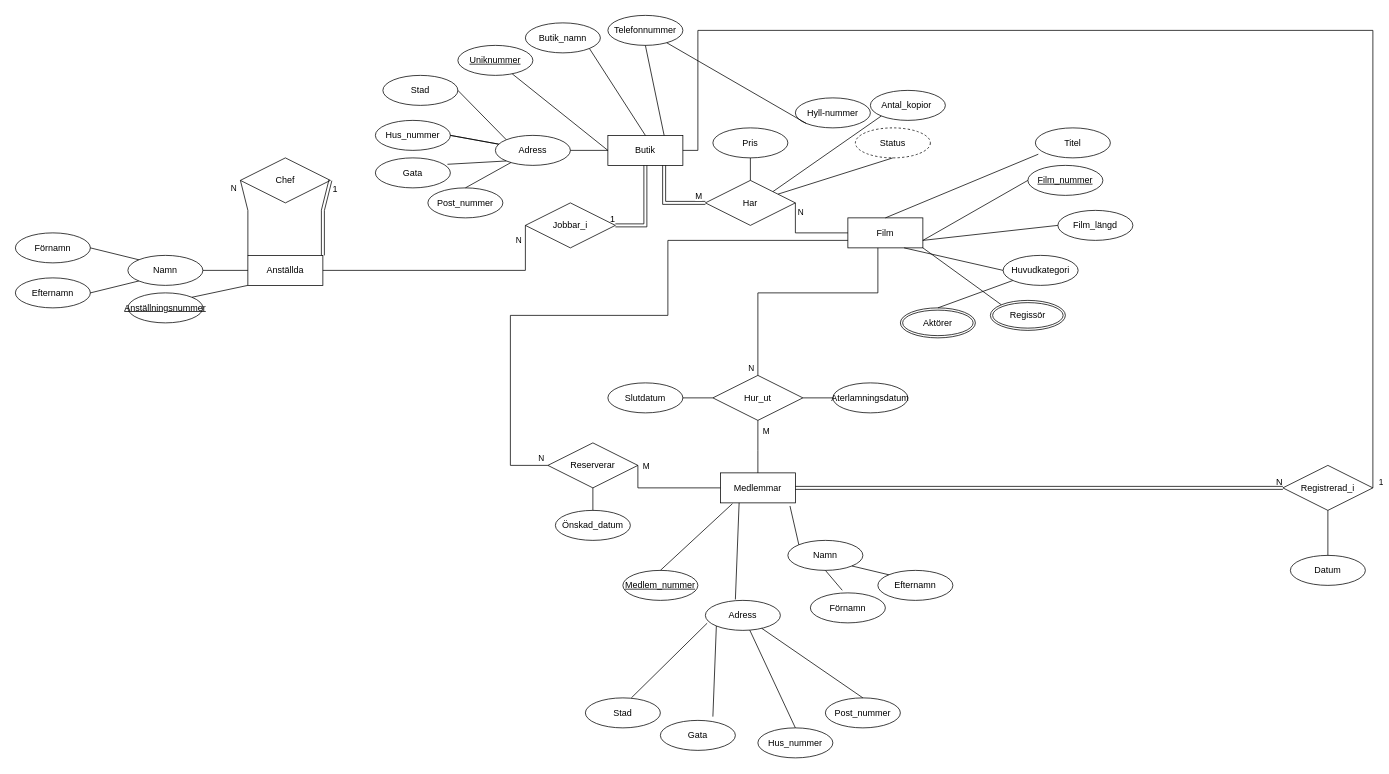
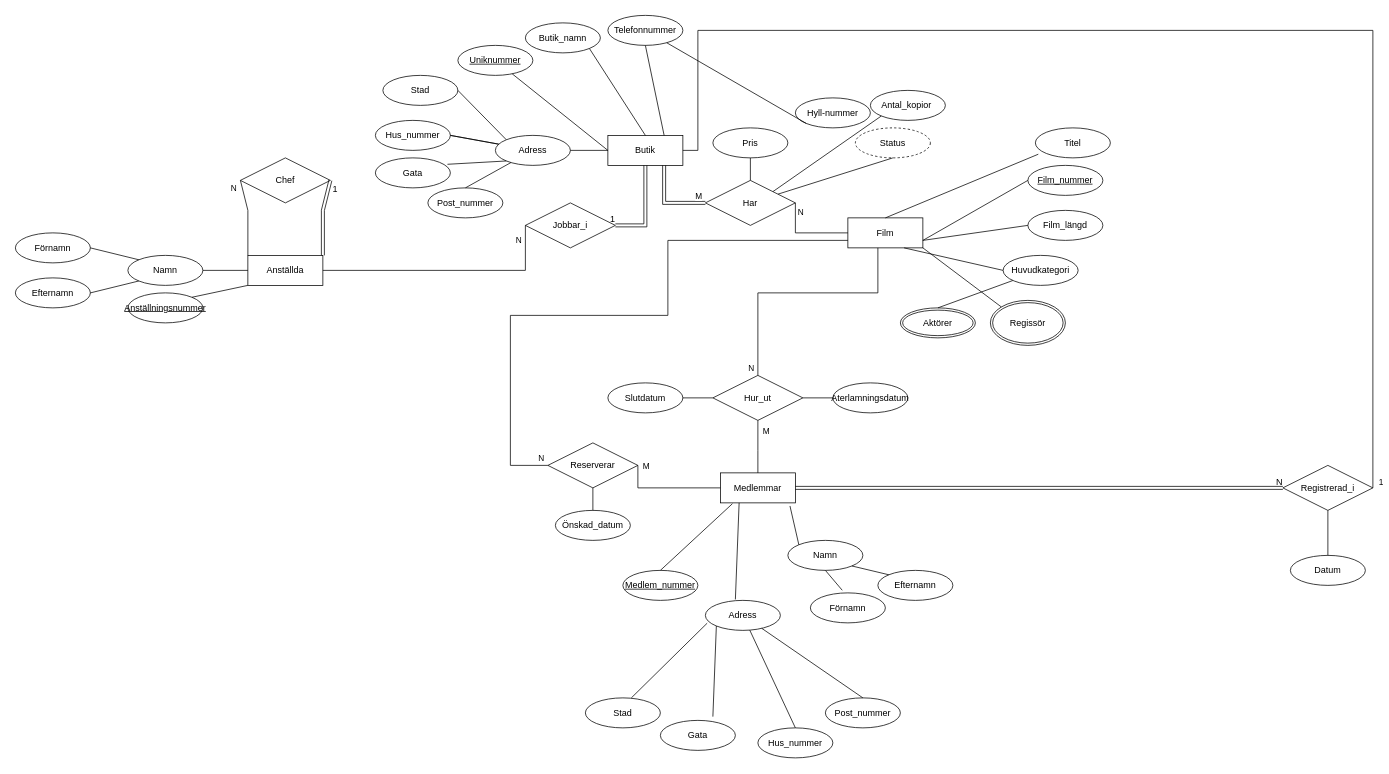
(1095, 225) -> (1065, 225)
(1028, 315) -> (1028, 323)
